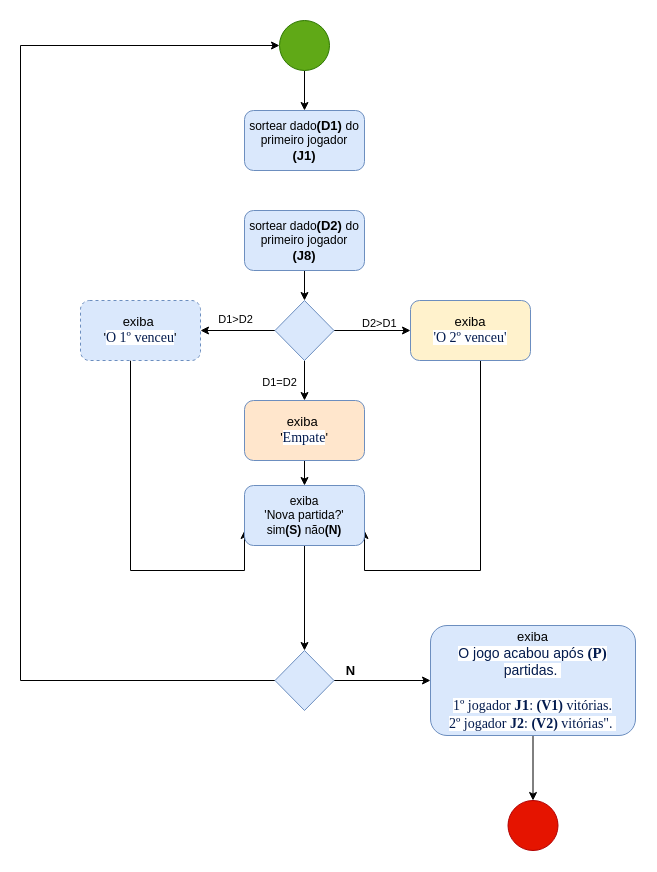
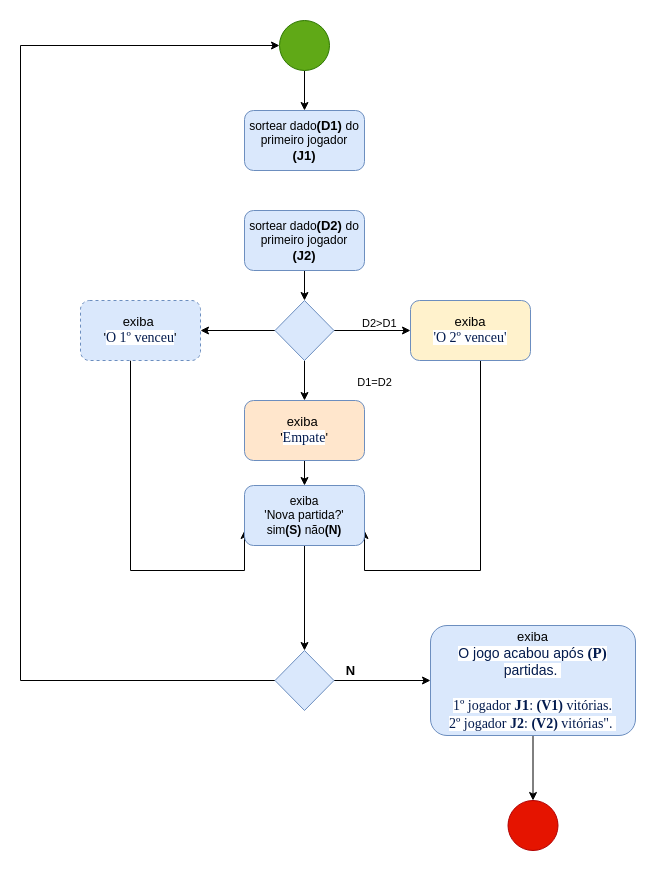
(305, 241) -> (305, 241)
(236, 311) -> none
(280, 376) -> (375, 376)
